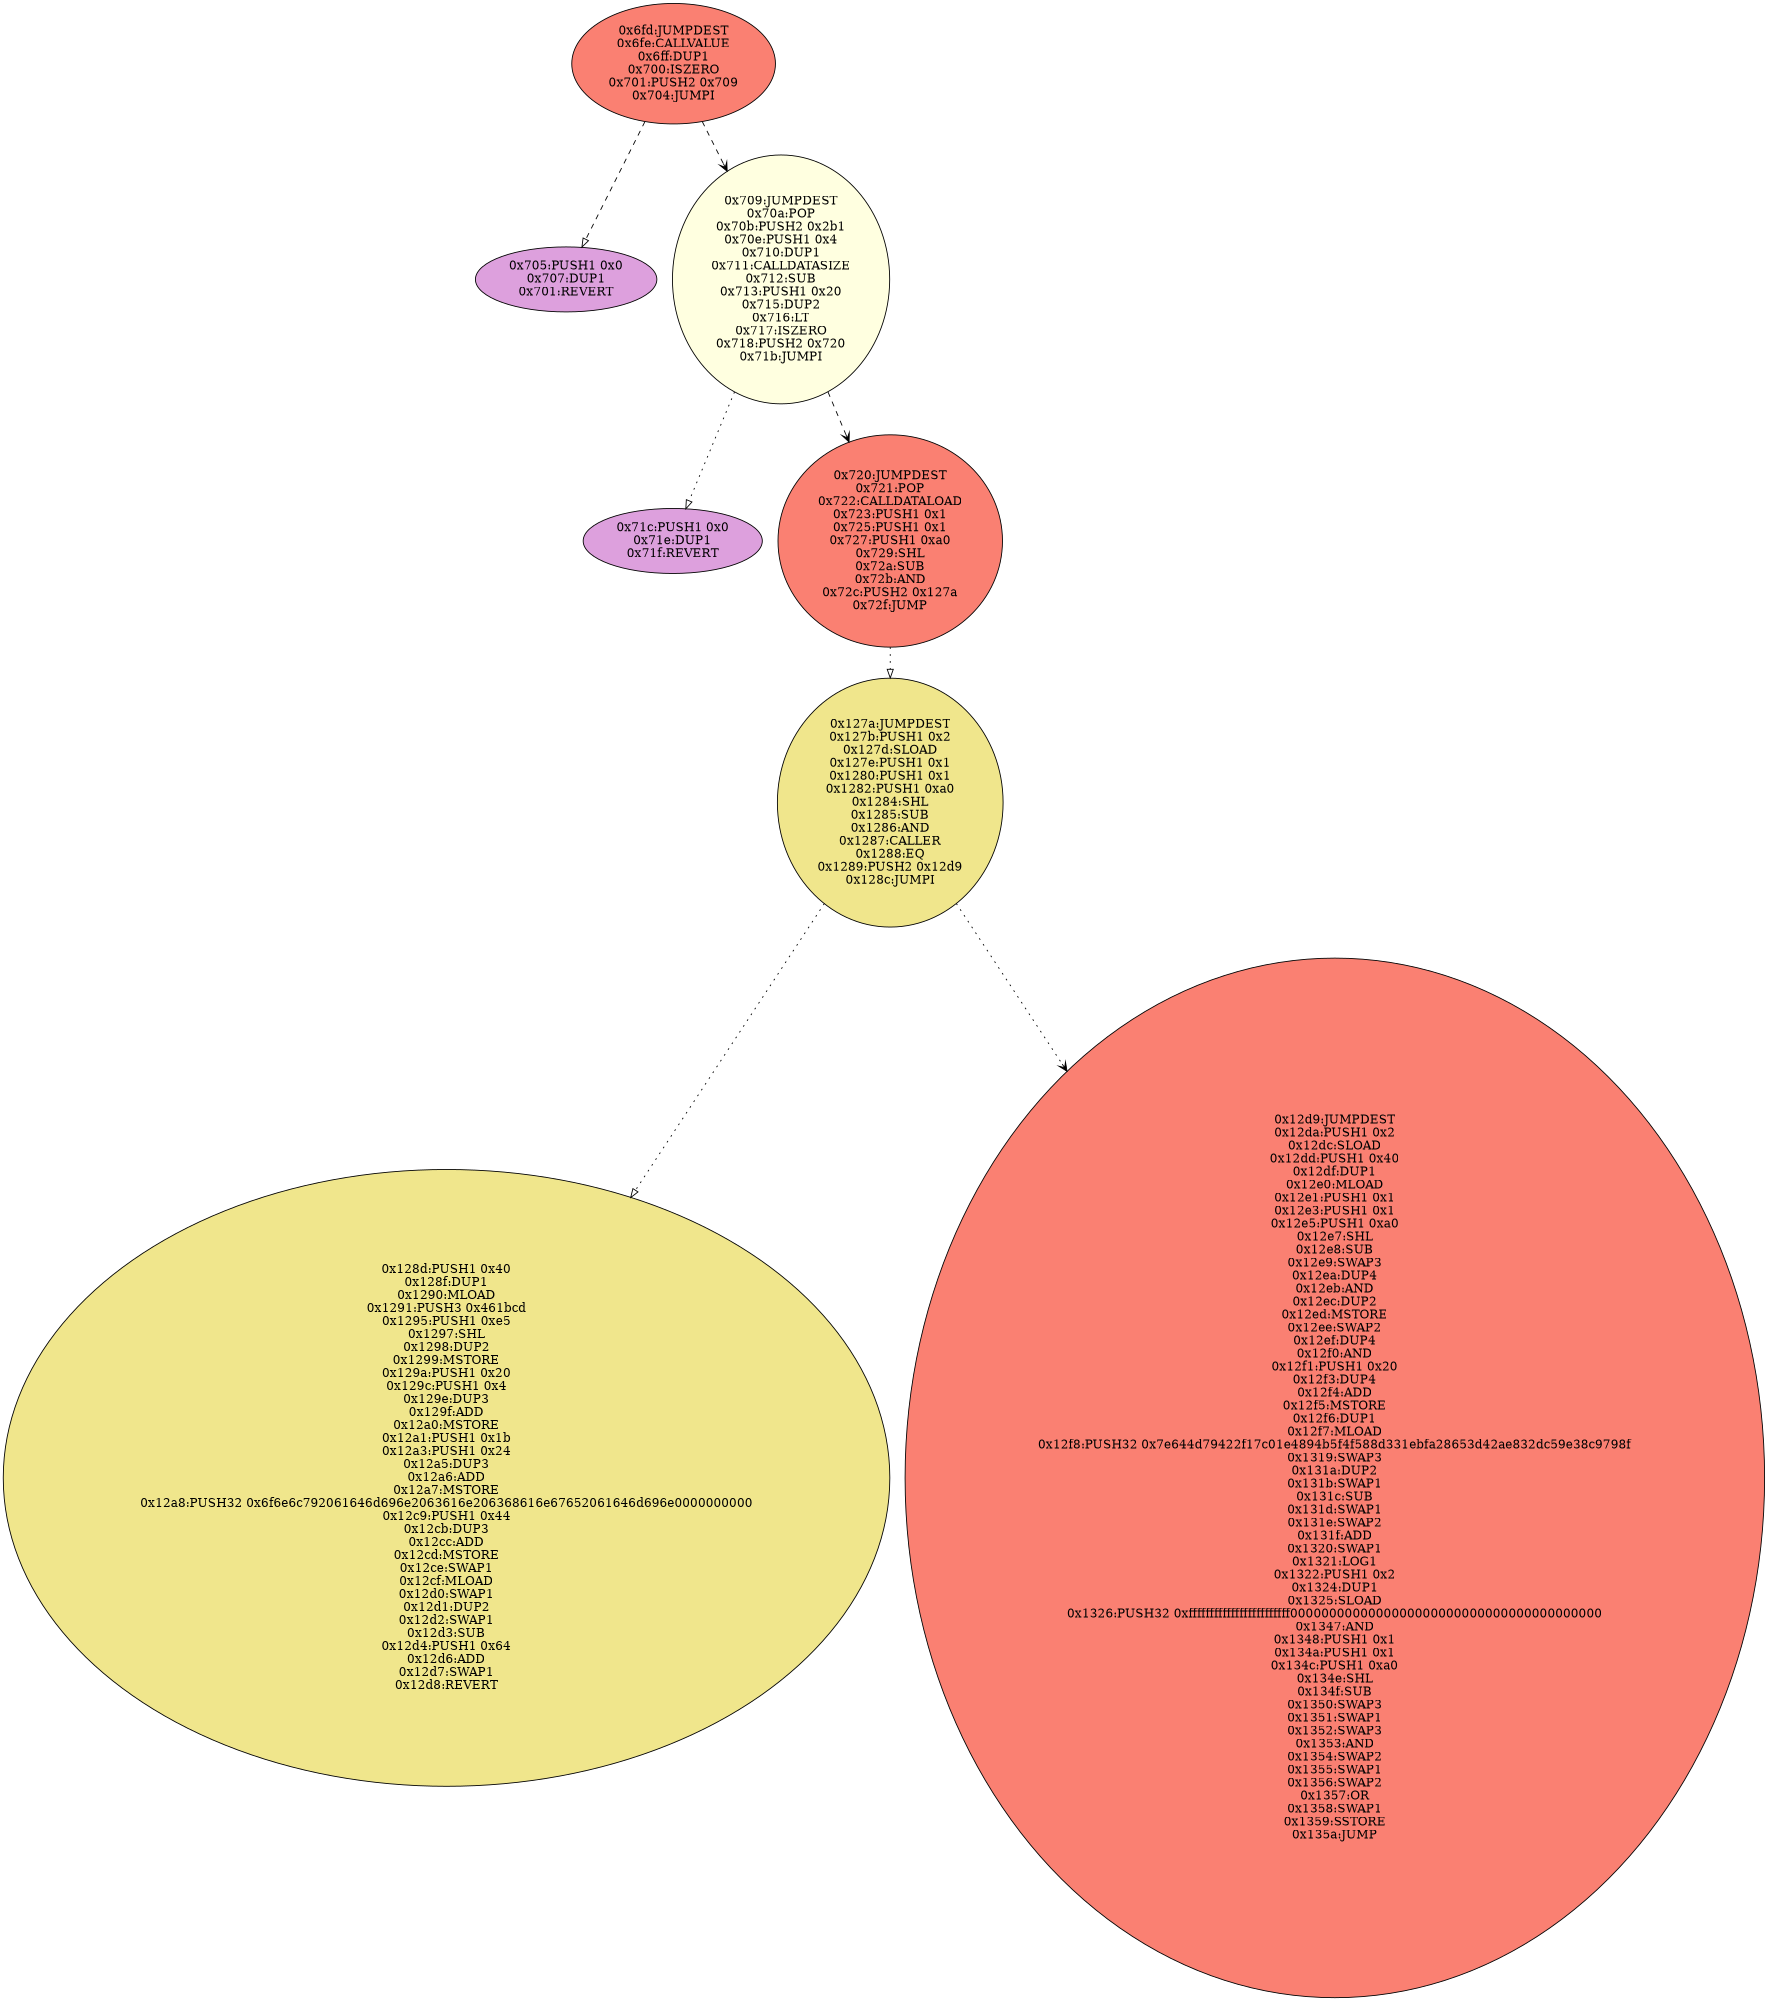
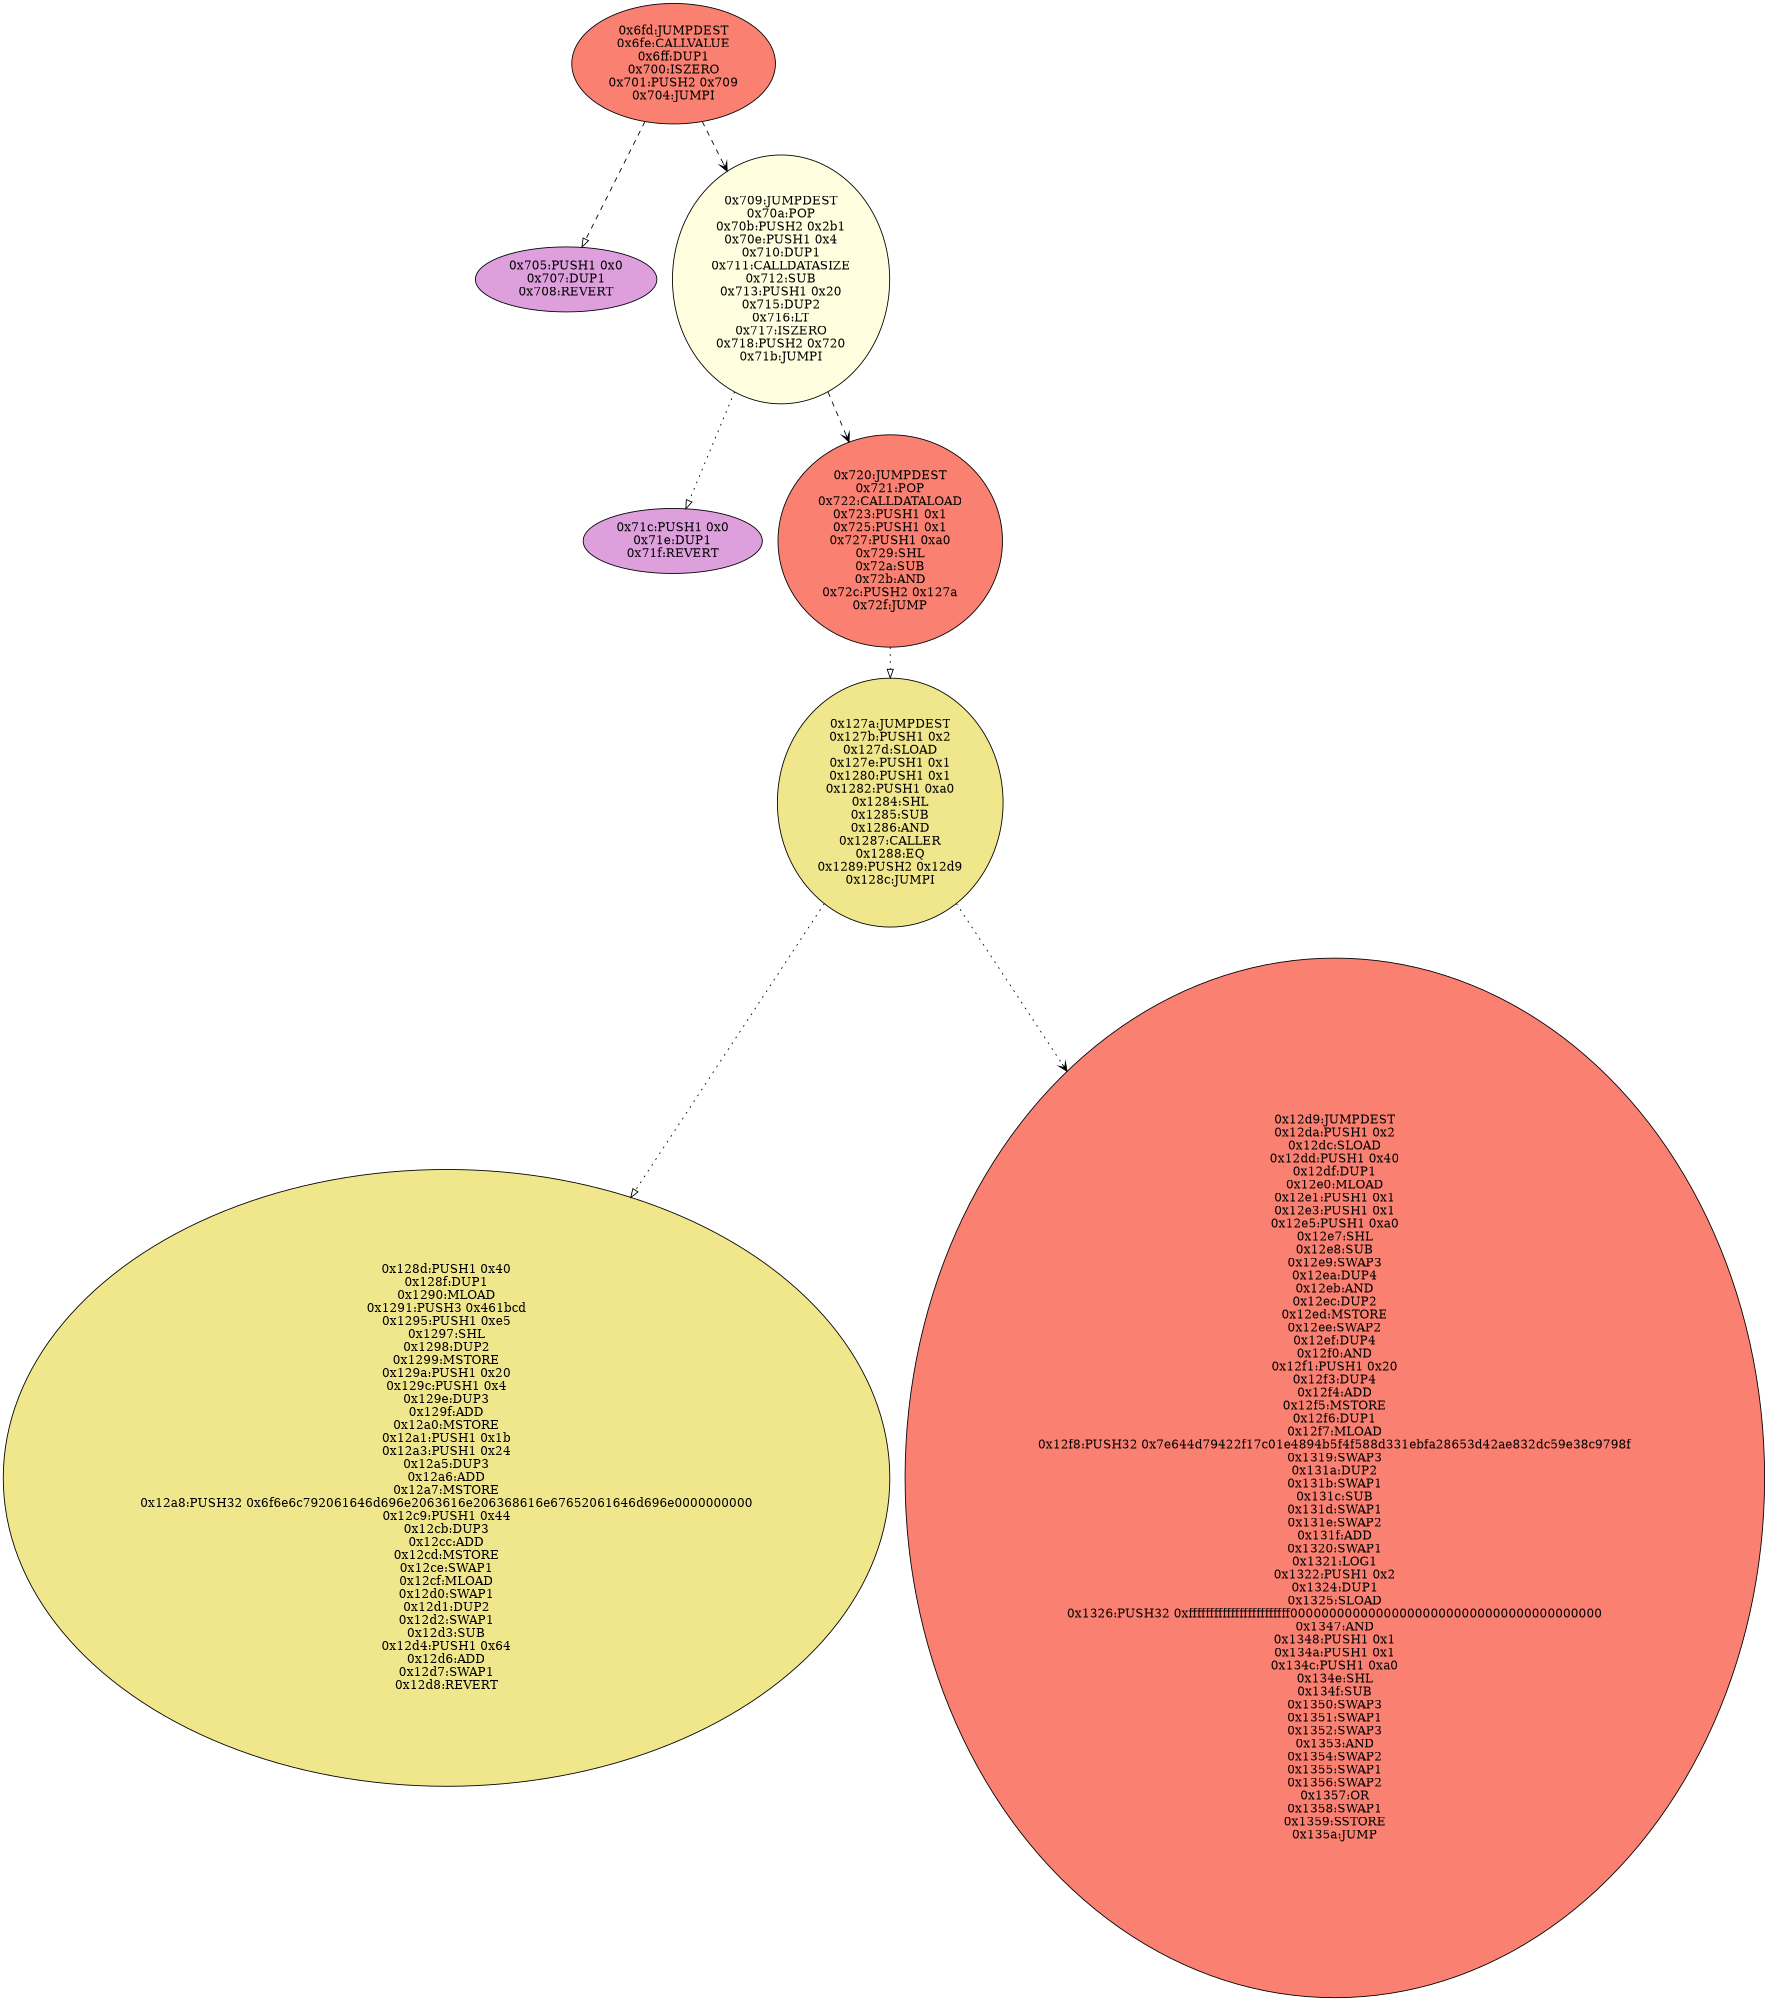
(566, 279) -> (566, 279)
